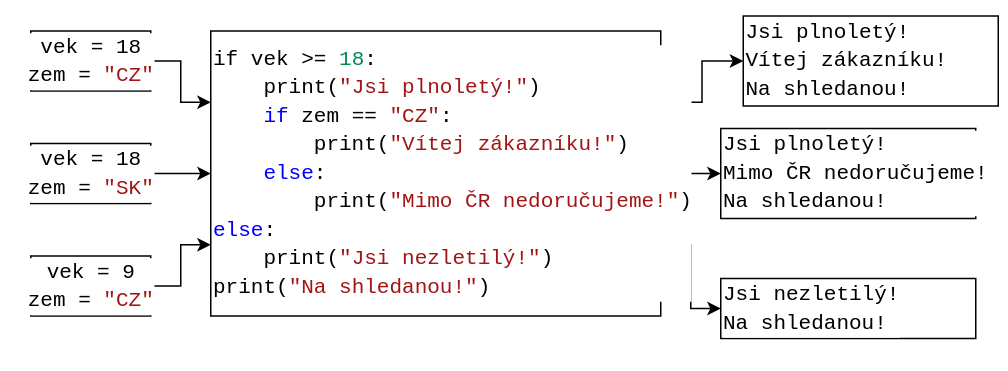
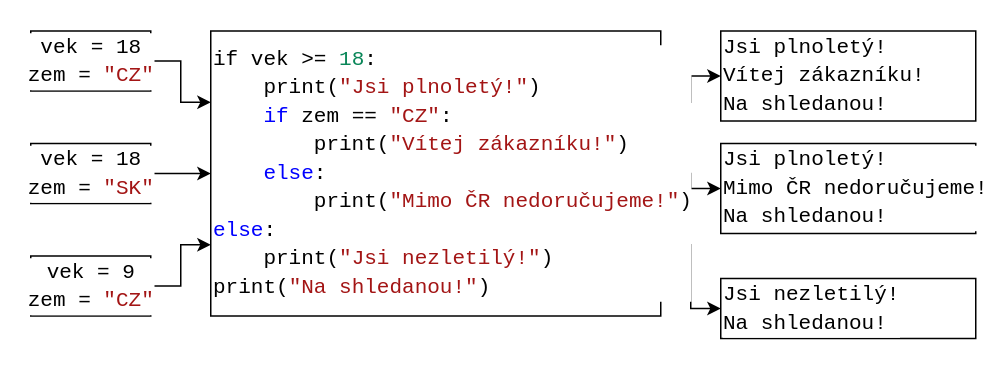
(871, 61) -> (848, 76)
(848, 173) -> (848, 188)
